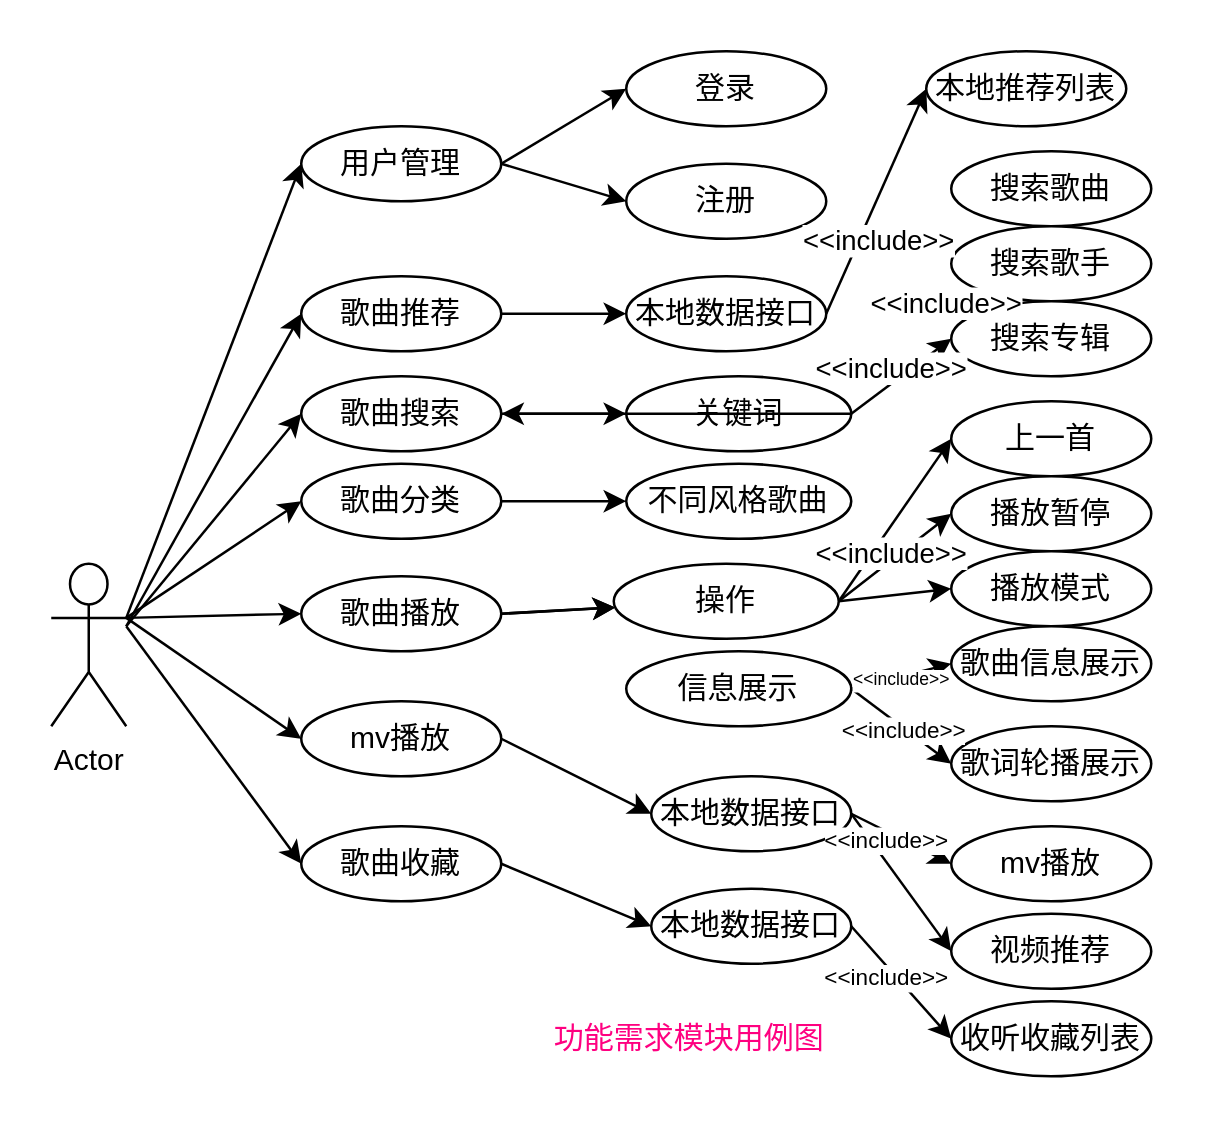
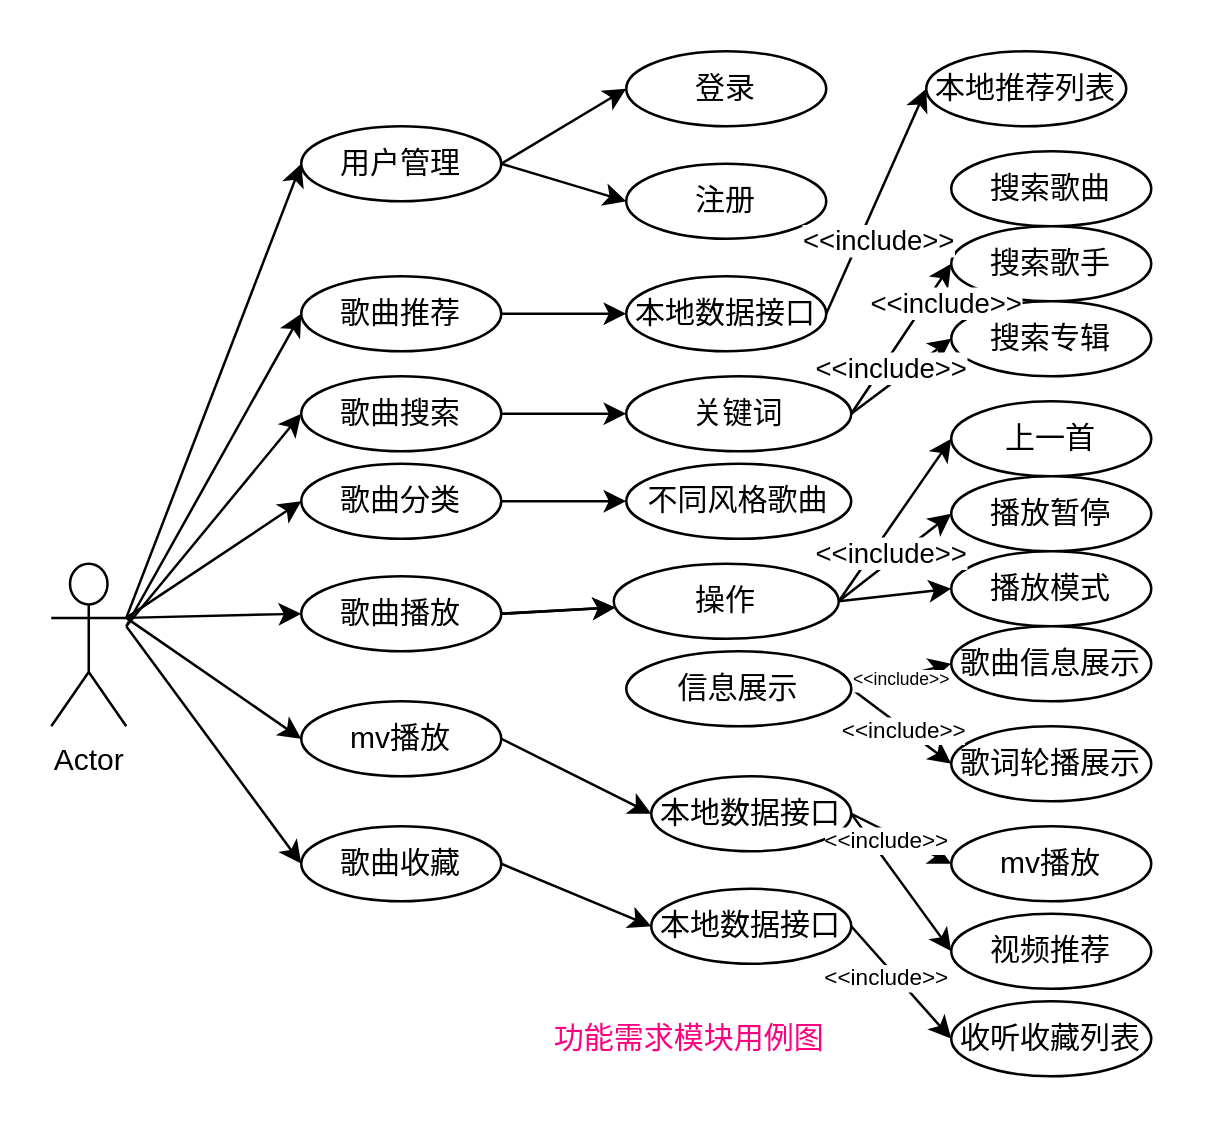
(738, 414) -> (904, 335)
